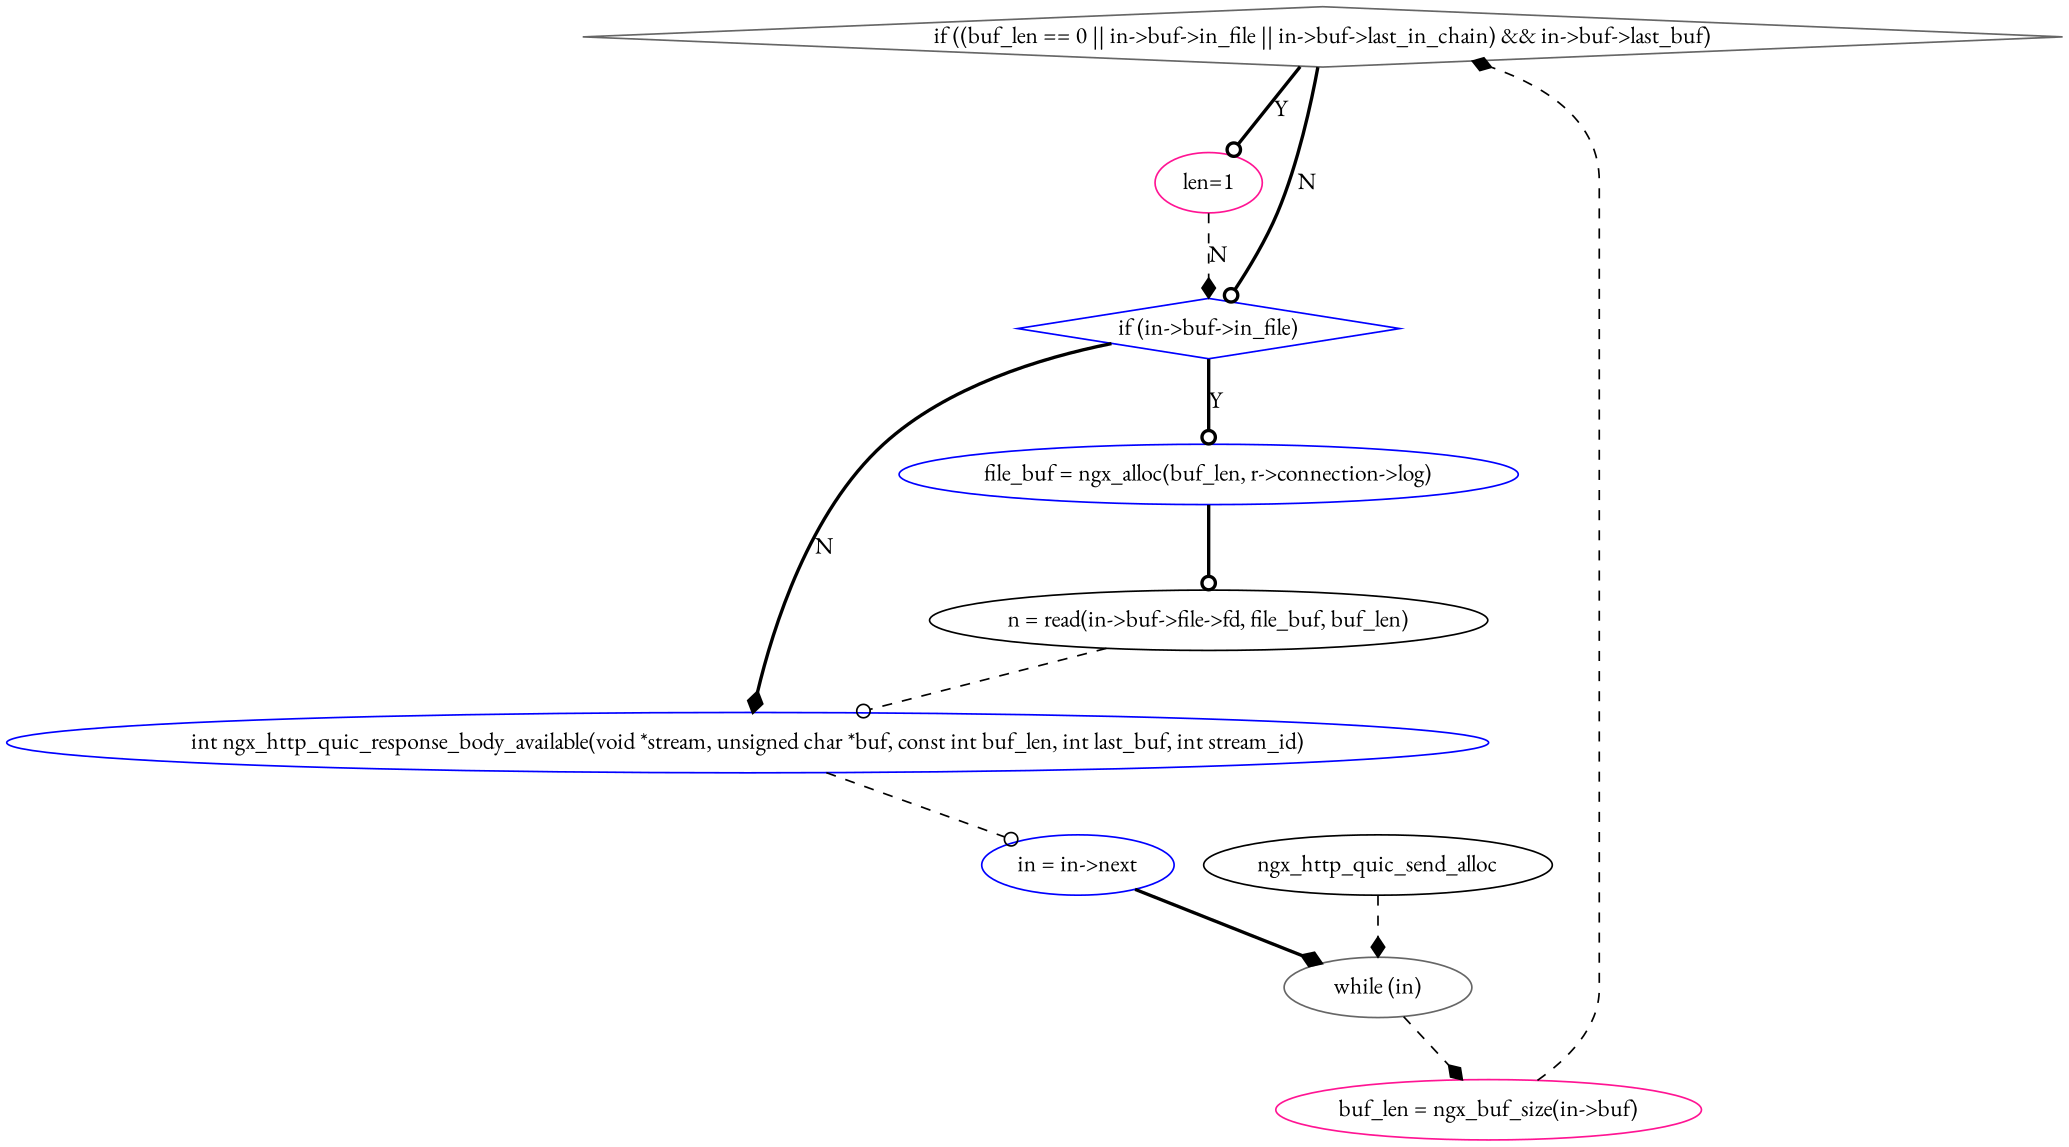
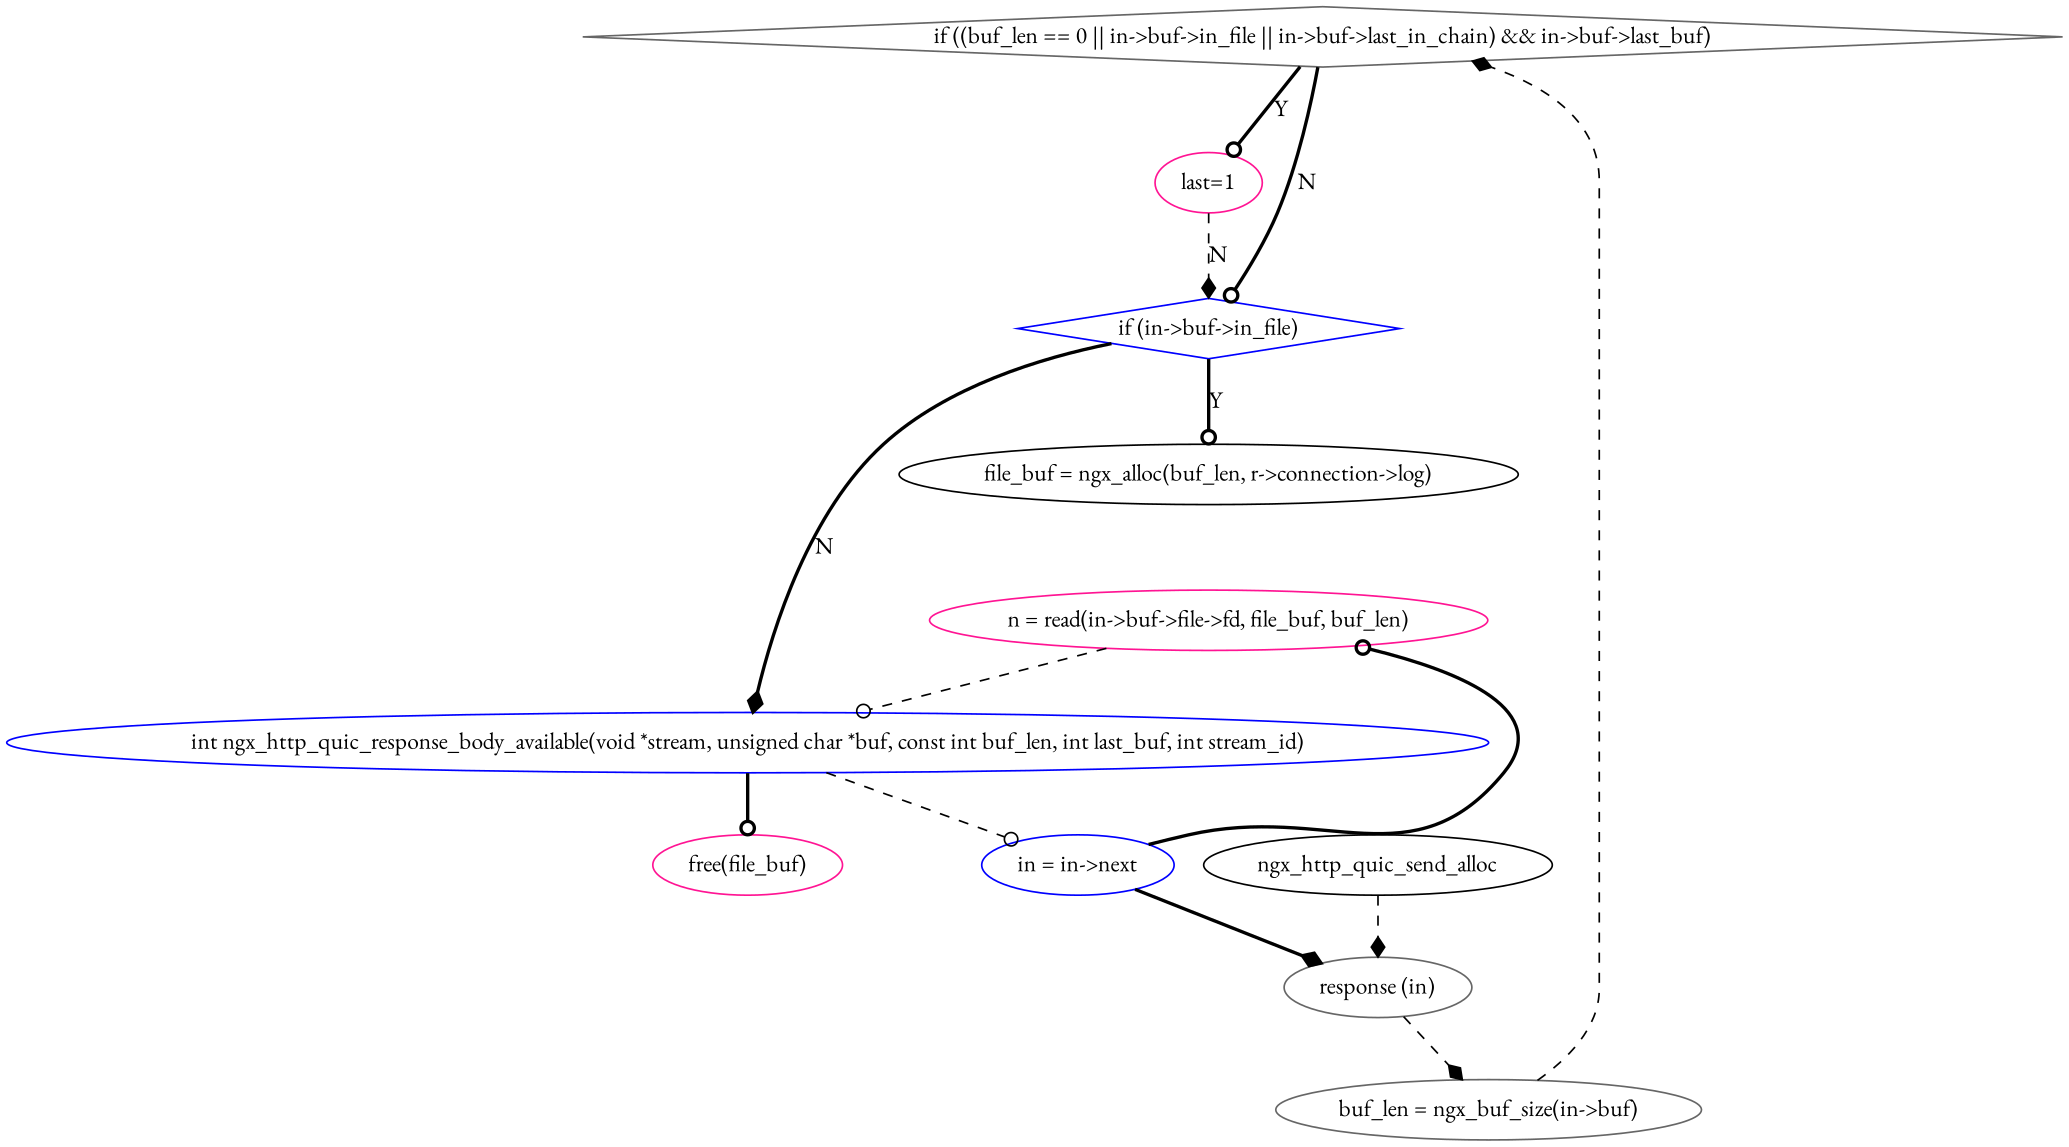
(1209, 183) -> (1209, 183)
(1209, 474) -> (1209, 474)
(1209, 541) -> (1443, 821)
(1209, 620) -> (1209, 620)
none -> (748, 865)
(1378, 987) -> (1378, 987)
(1489, 1110) -> (1489, 1110)
